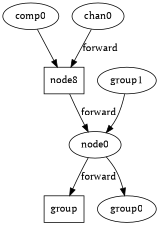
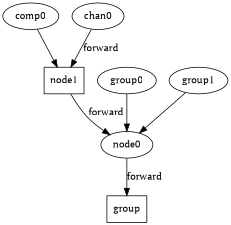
(64, 81) -> (64, 81)
(117, 172) -> (127, 109)
